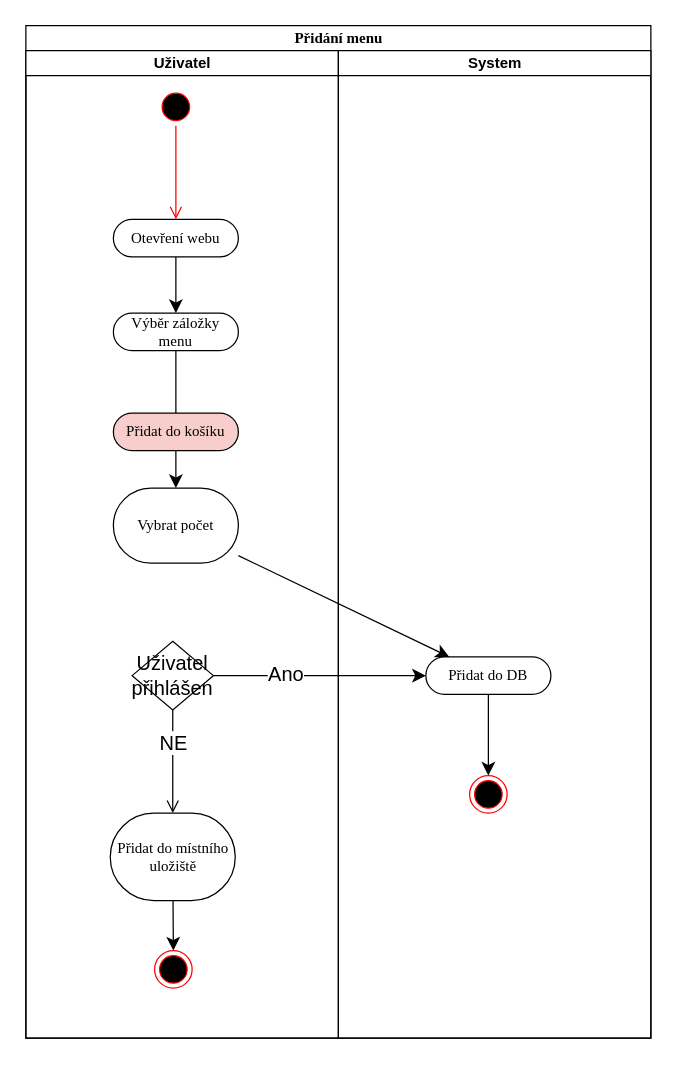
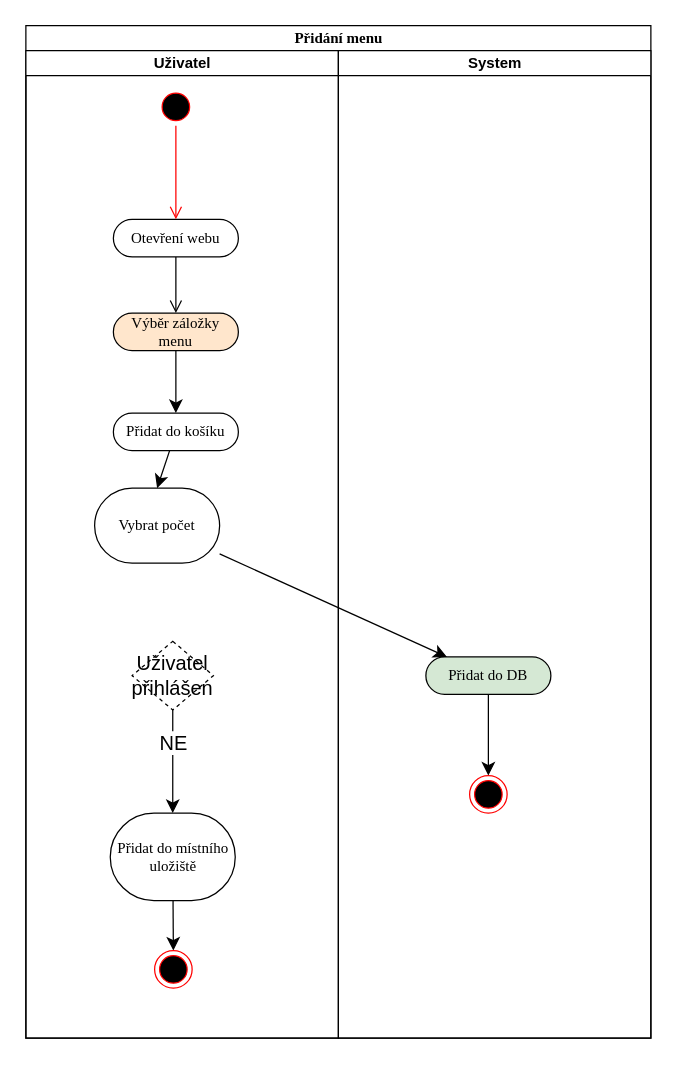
(176, 301) -> (176, 304)
(176, 332) -> (176, 332)
(176, 404) -> (176, 401)
(176, 432) -> (176, 432)
(176, 526) -> (157, 526)
(173, 676) -> (173, 676)
(314, 676) -> none
(488, 676) -> (488, 676)
(173, 804) -> (173, 801)
